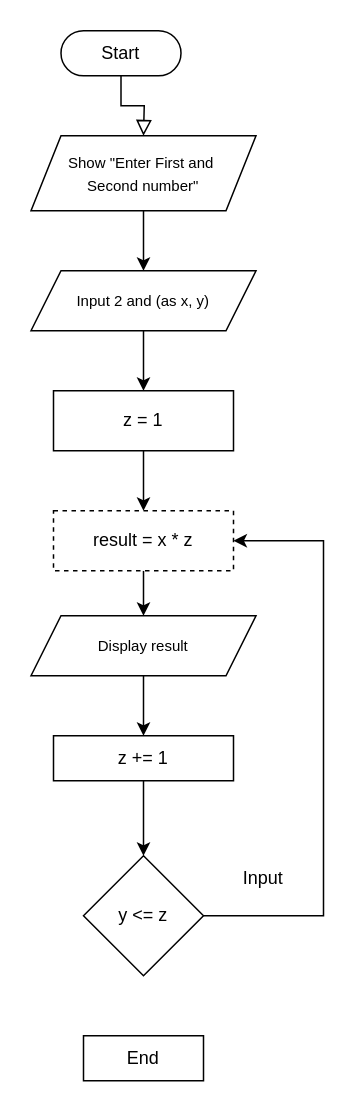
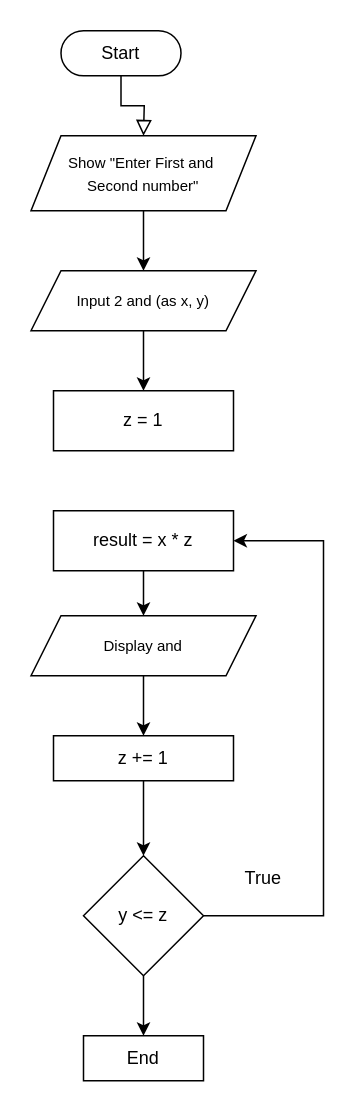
(143, 476) -> none
(143, 541) -> (143, 541)
(143, 646) -> (143, 646)
(263, 878) -> (263, 878)
none -> (143, 1001)
